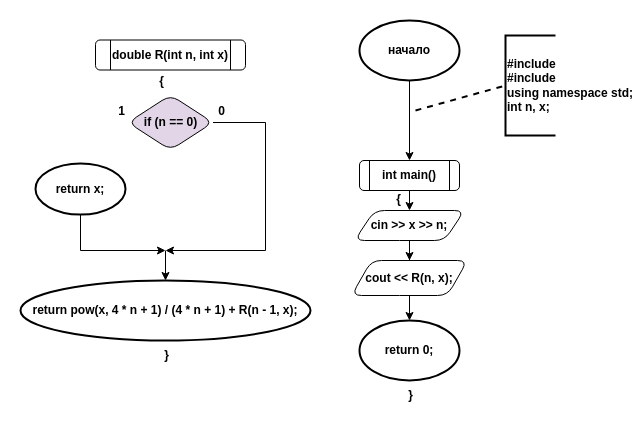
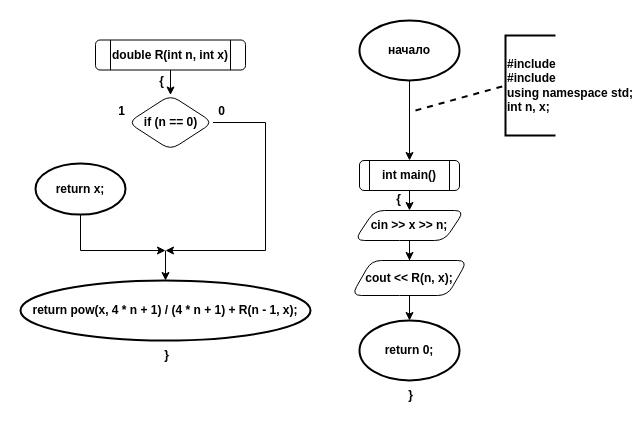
none -> (171, 86)
(171, 123) -> (171, 123)
